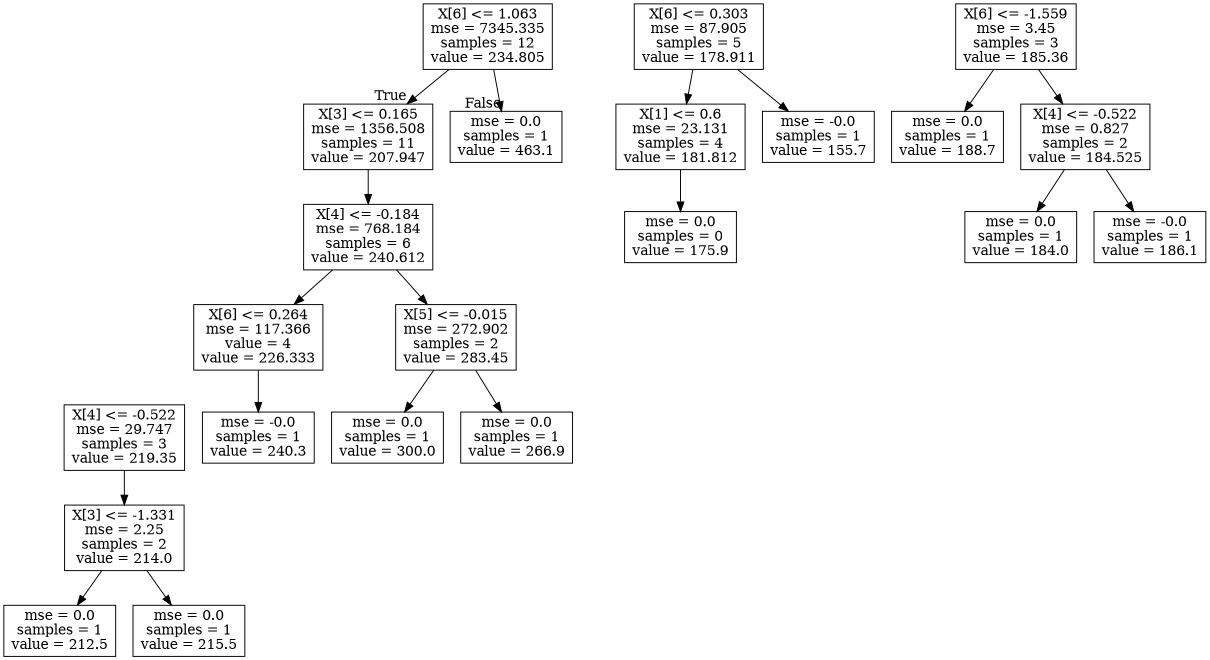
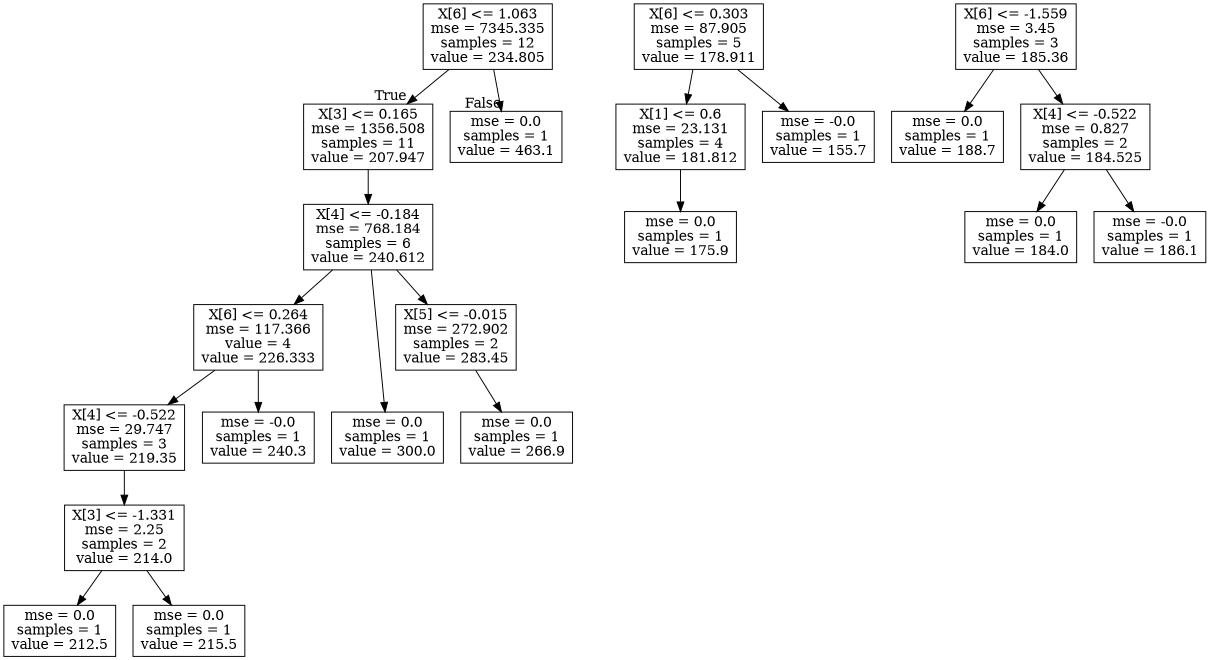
(681, 237) -> (681, 237)
none -> (195, 385)
(422, 387) -> (378, 336)
